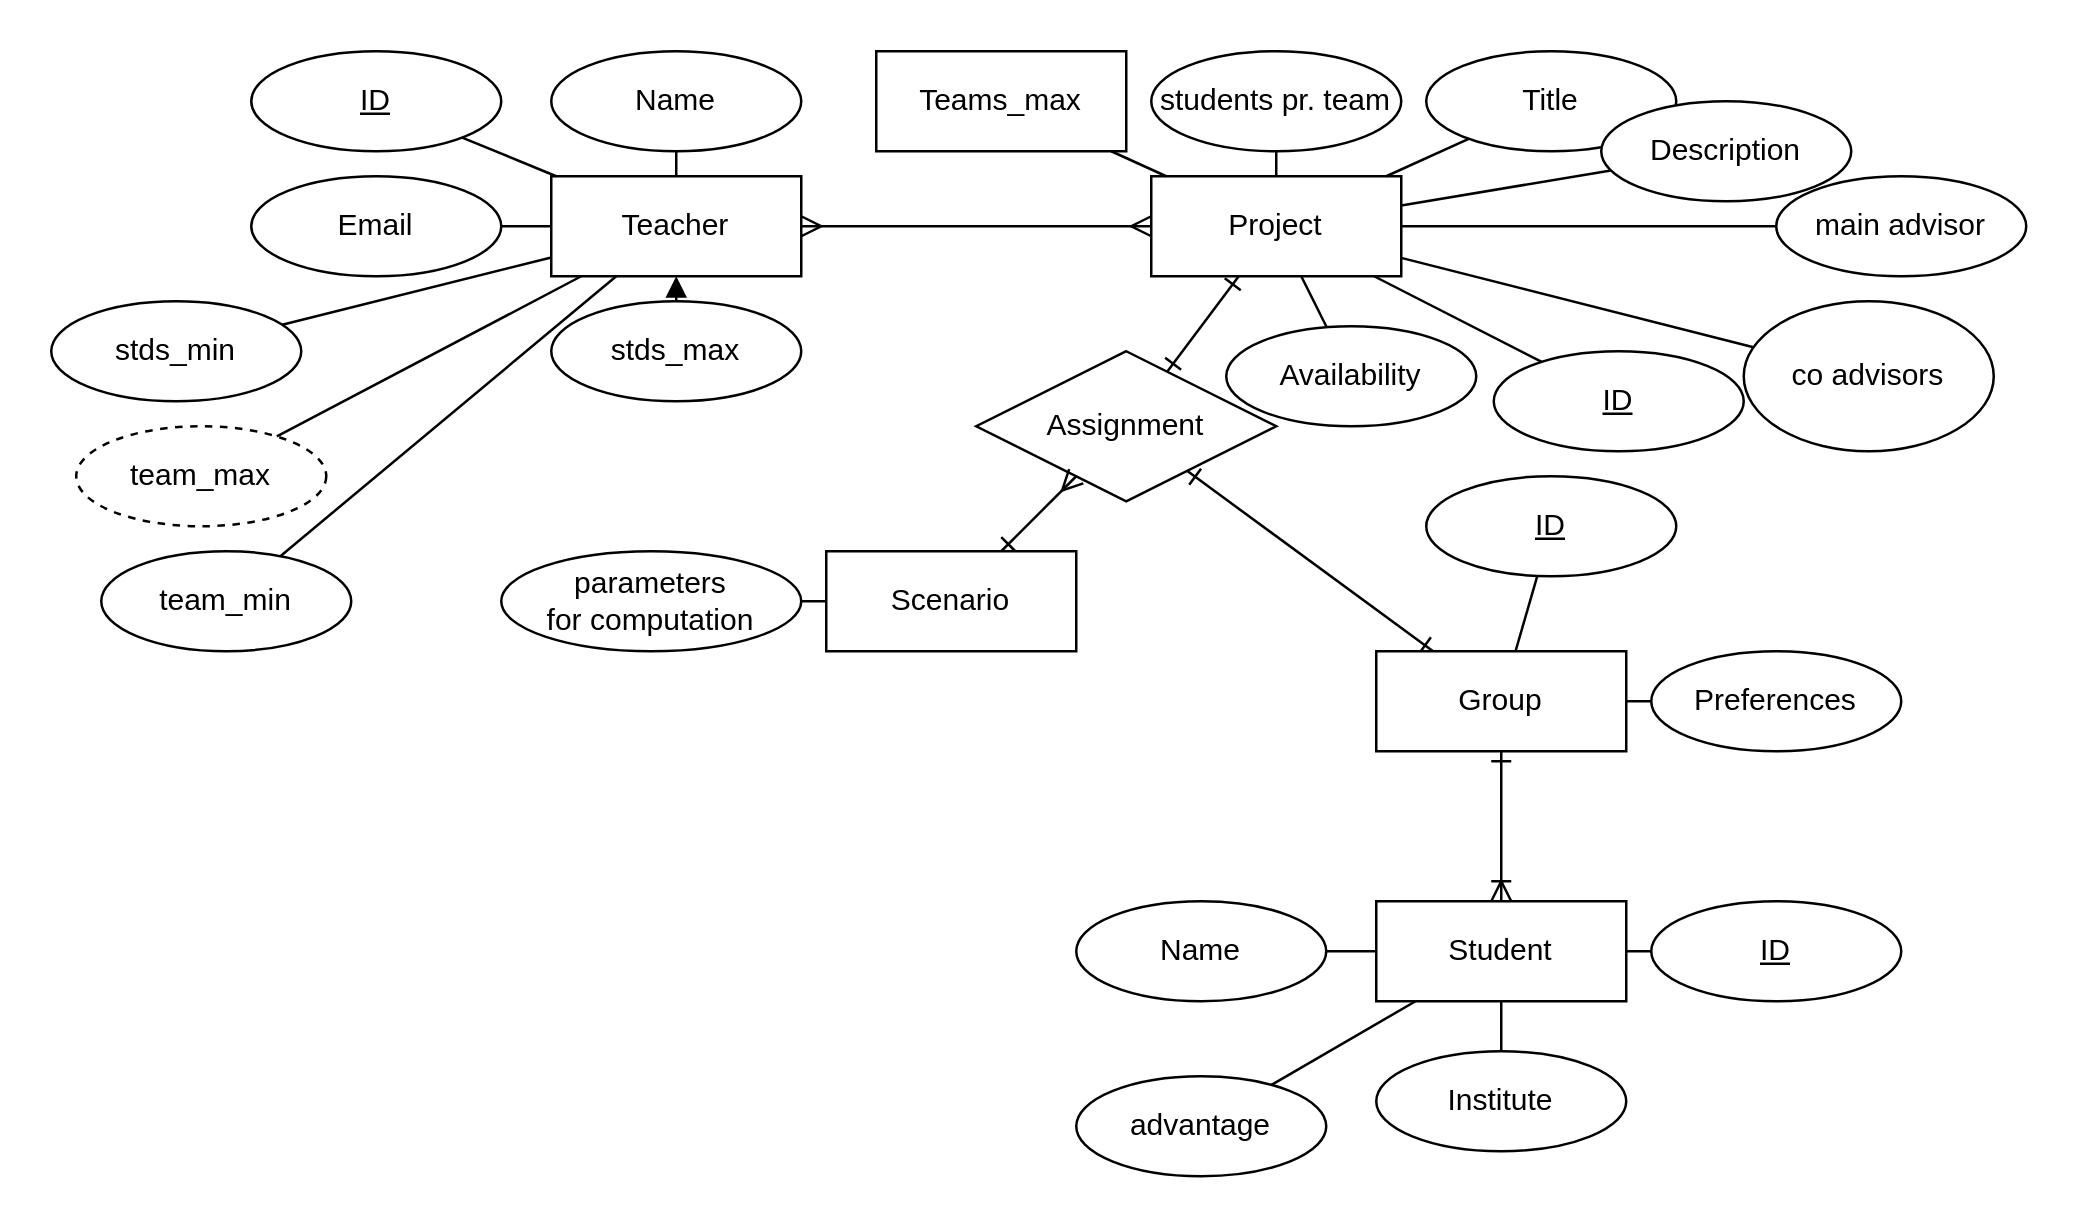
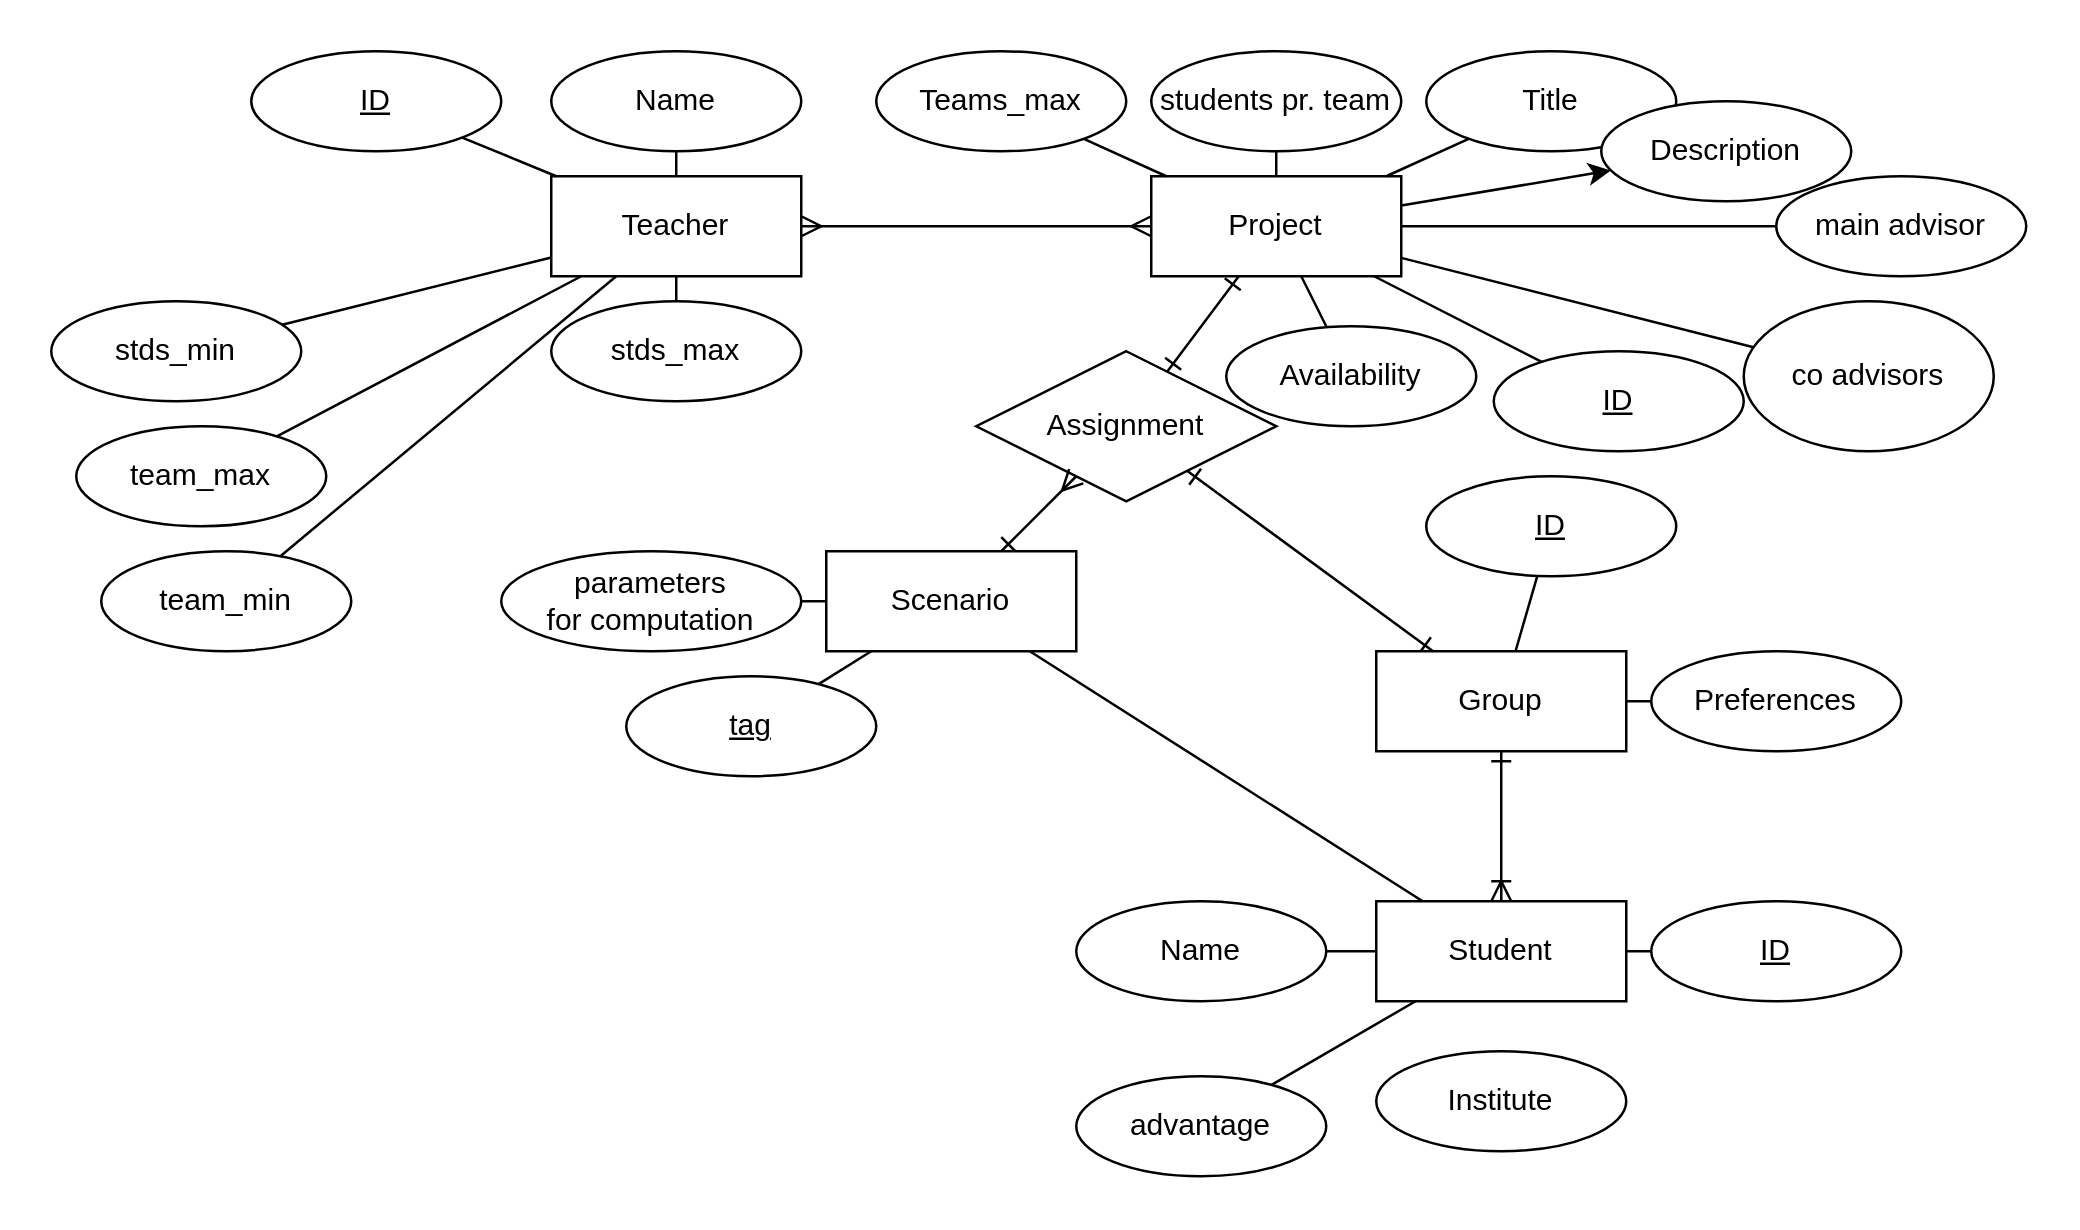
(1001, 101) -> (1001, 101)
(1600, 172) -> (1593, 173)
(376, 226) -> none
(526, 226) -> none
(676, 298) -> (676, 289)
(201, 476) -> (201, 476)
none -> (845, 668)
none -> (751, 726)
(1501, 1026) -> (1227, 777)
